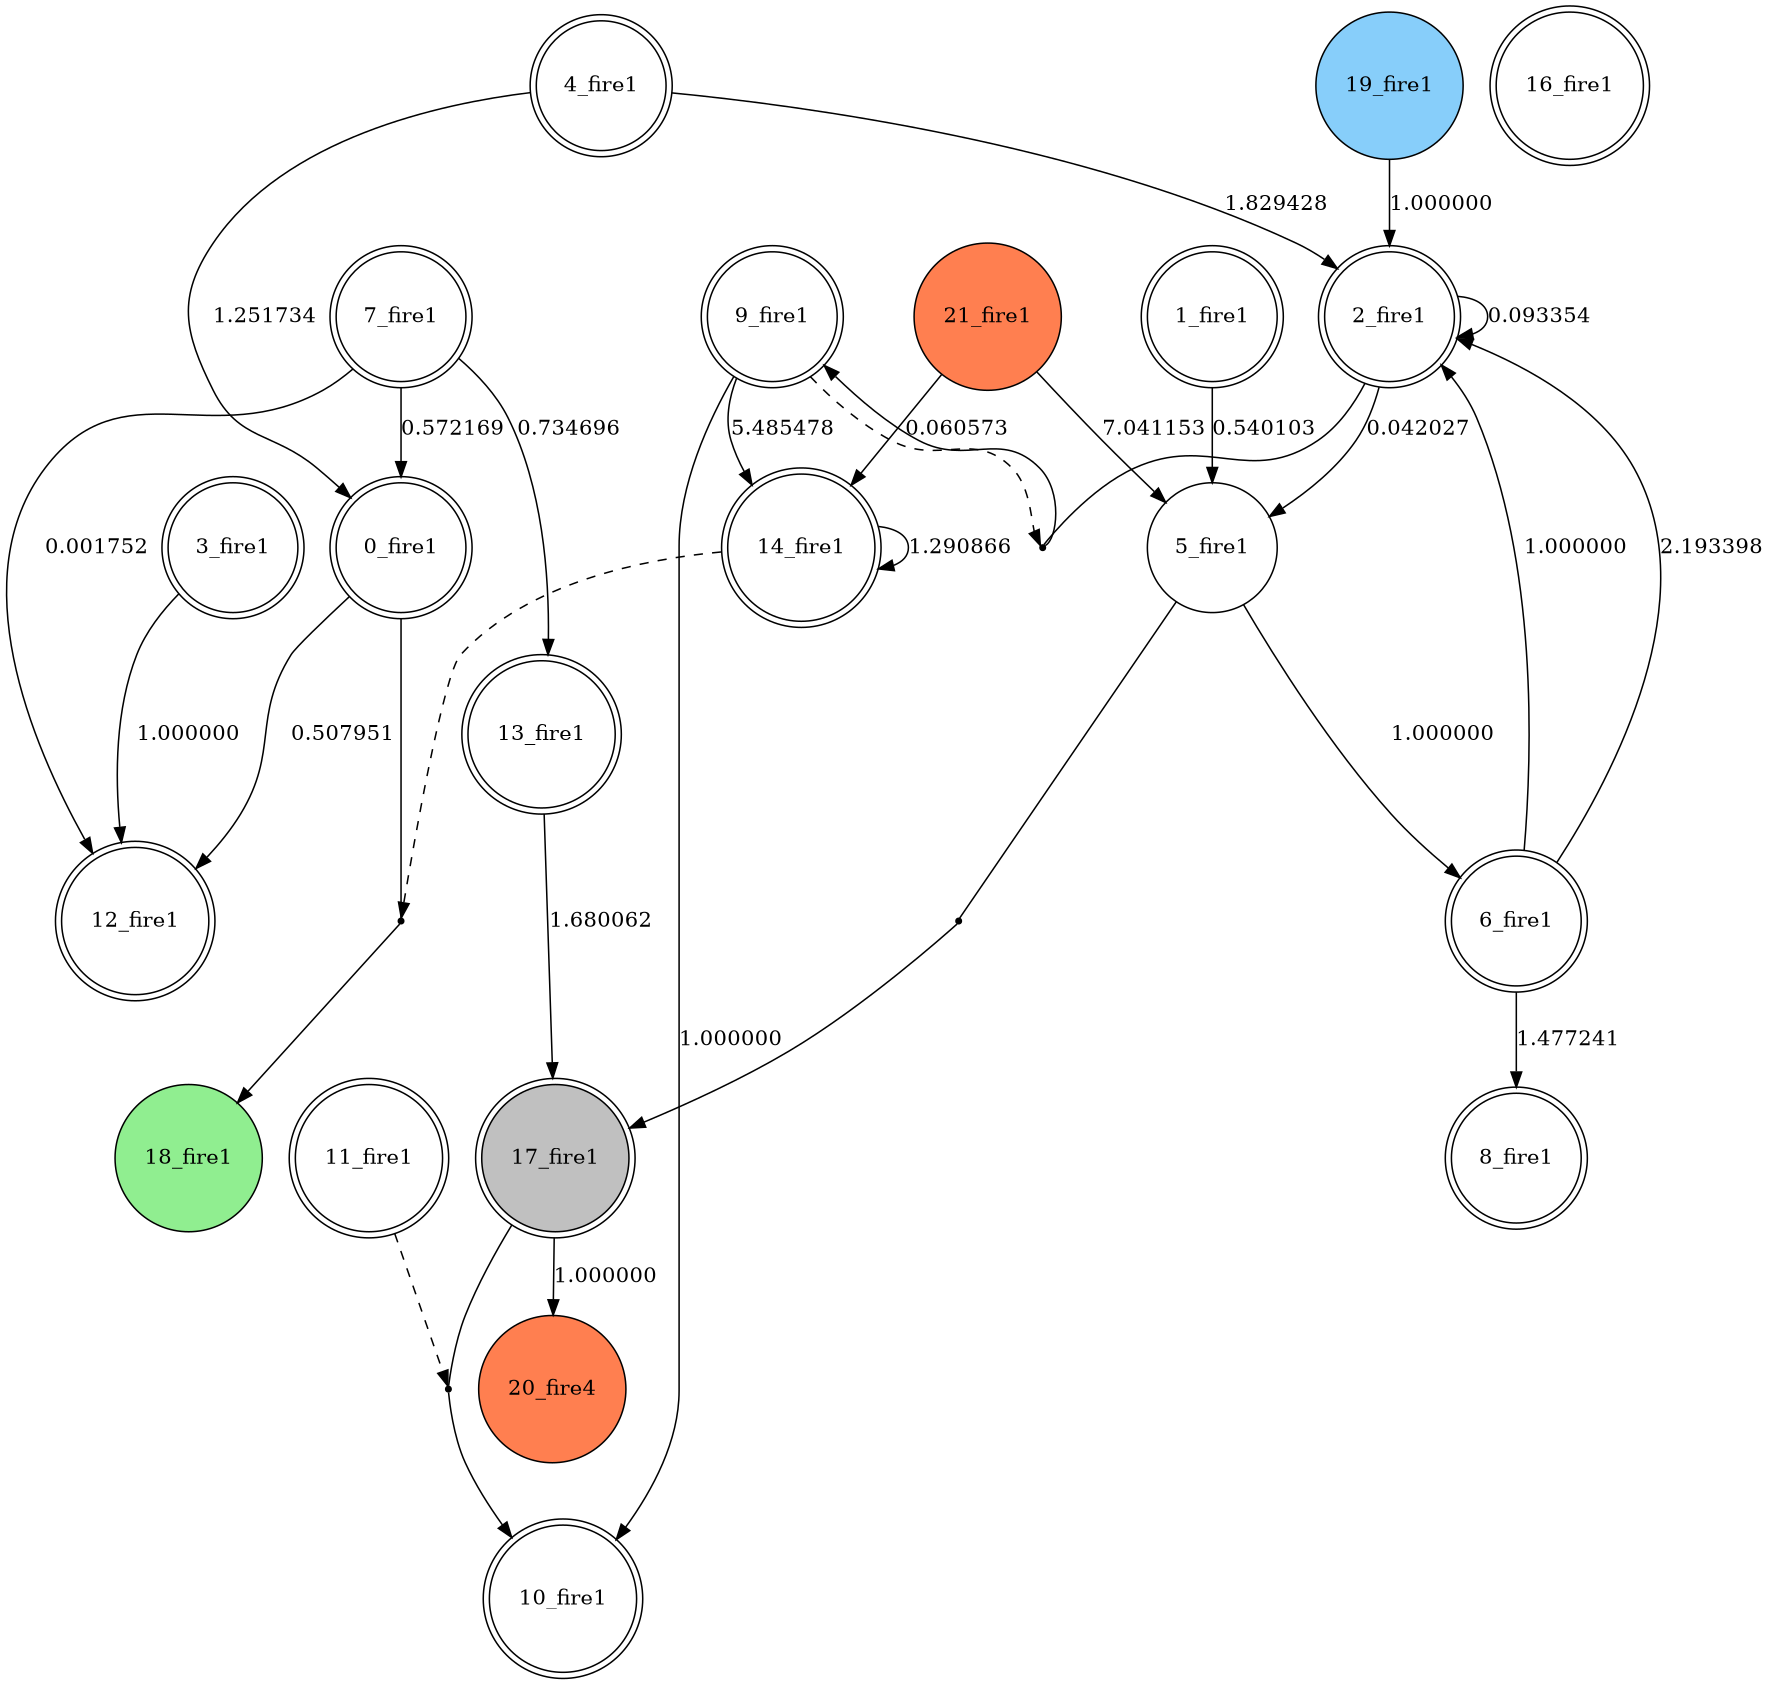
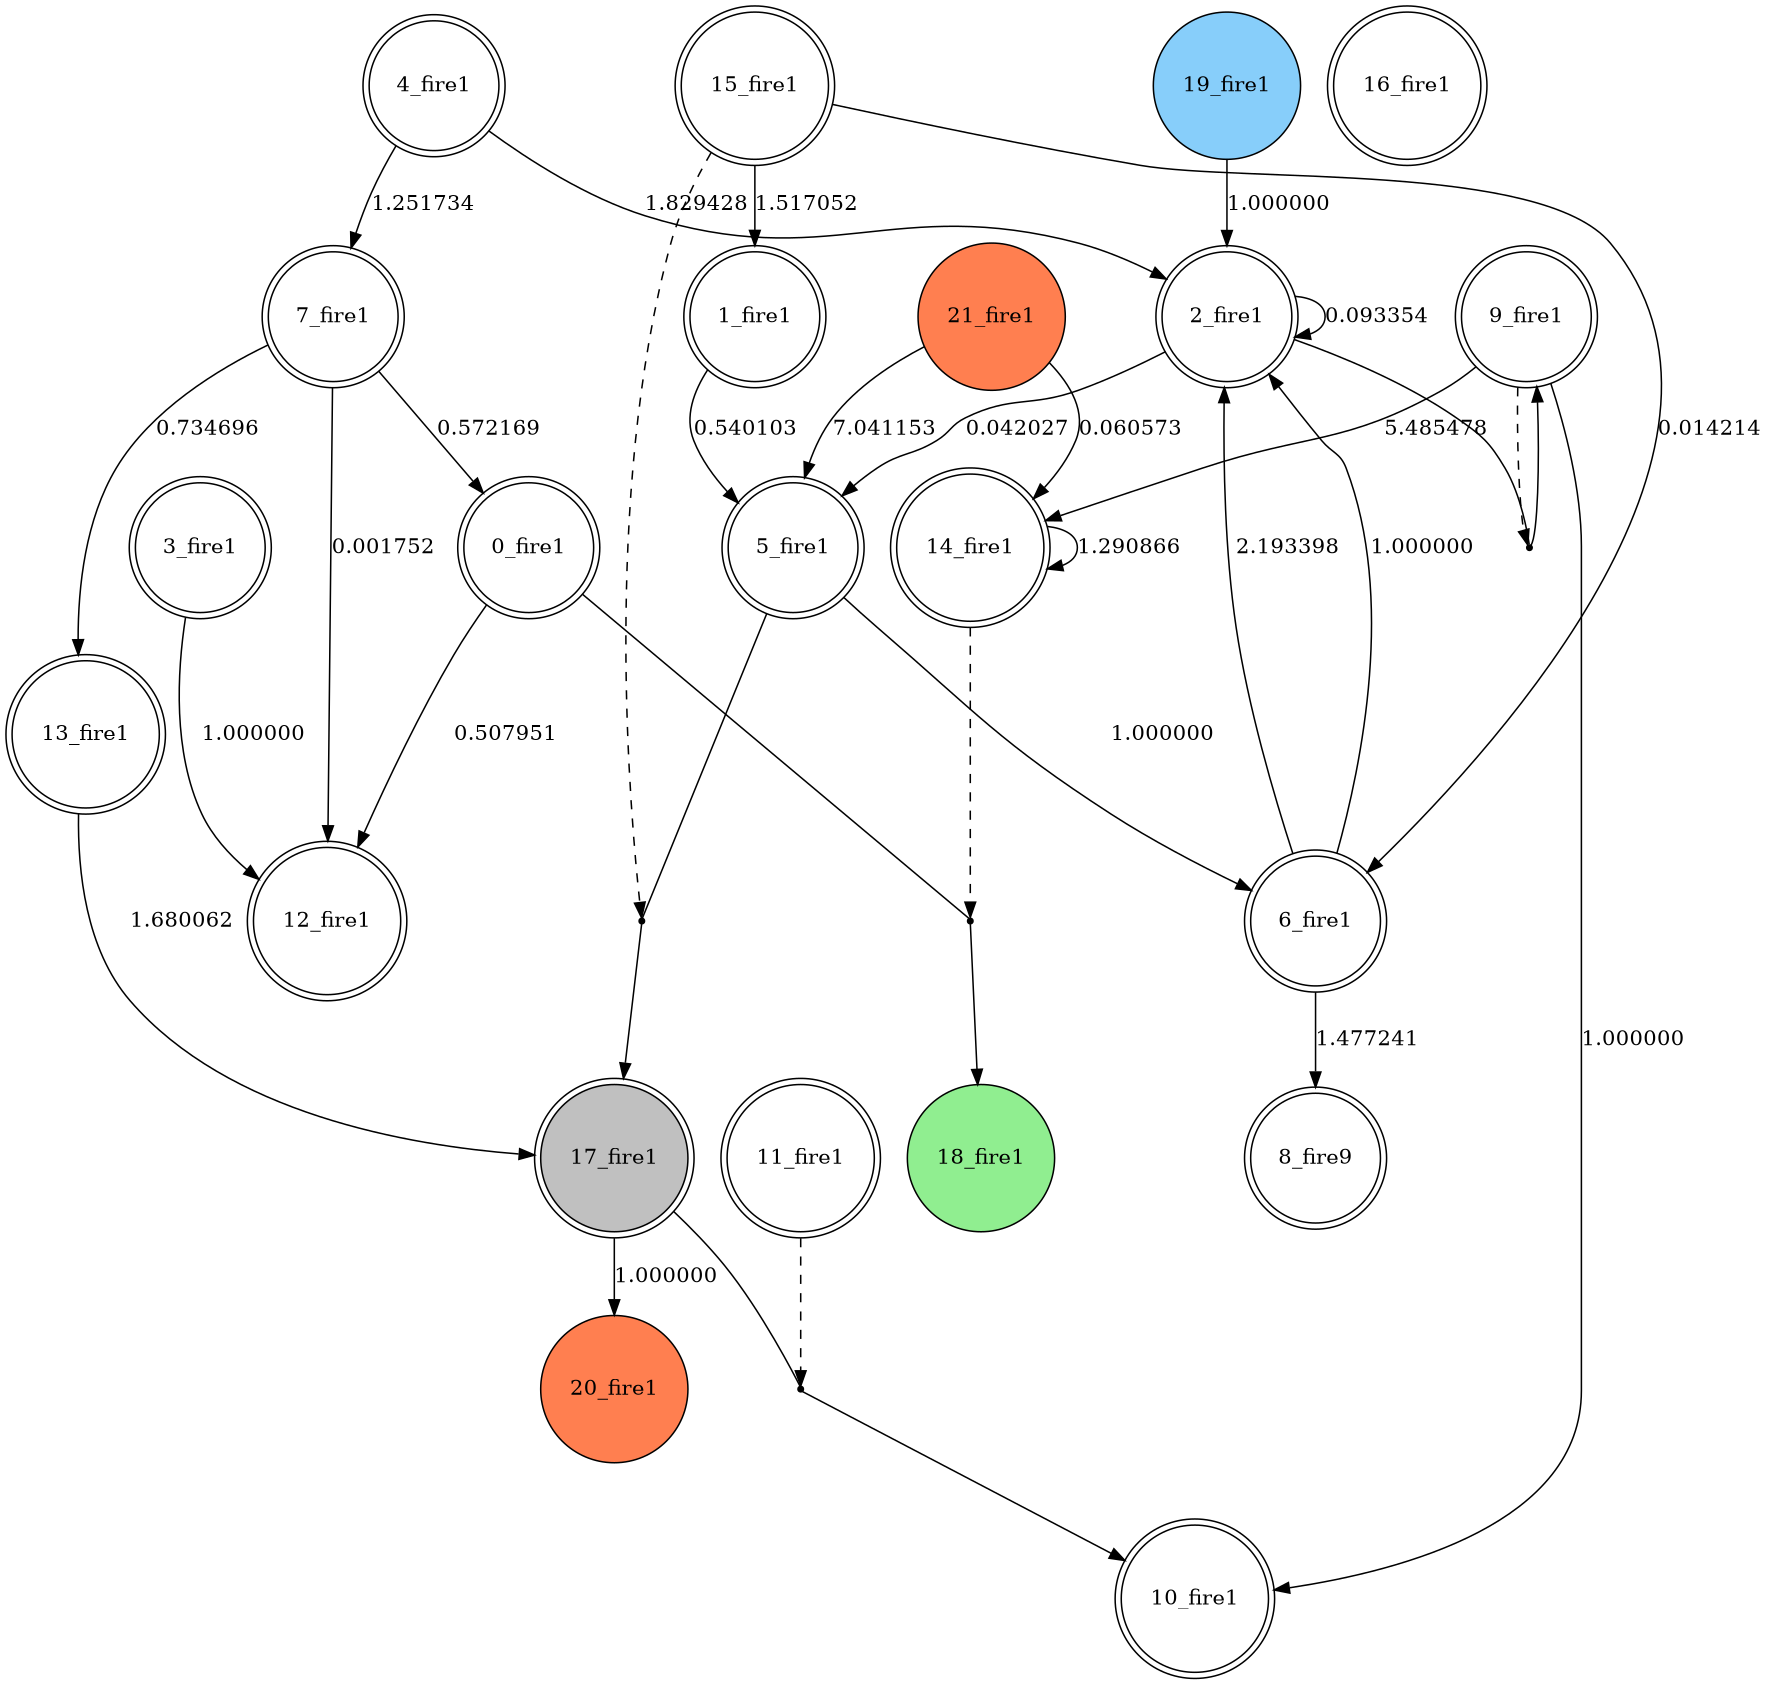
none -> (755, 86)
(227, 227) -> (373, 188)
(1212, 548) -> (793, 548)
(1516, 1158) -> (1316, 1158)
(552, 1389) -> (614, 1389)
